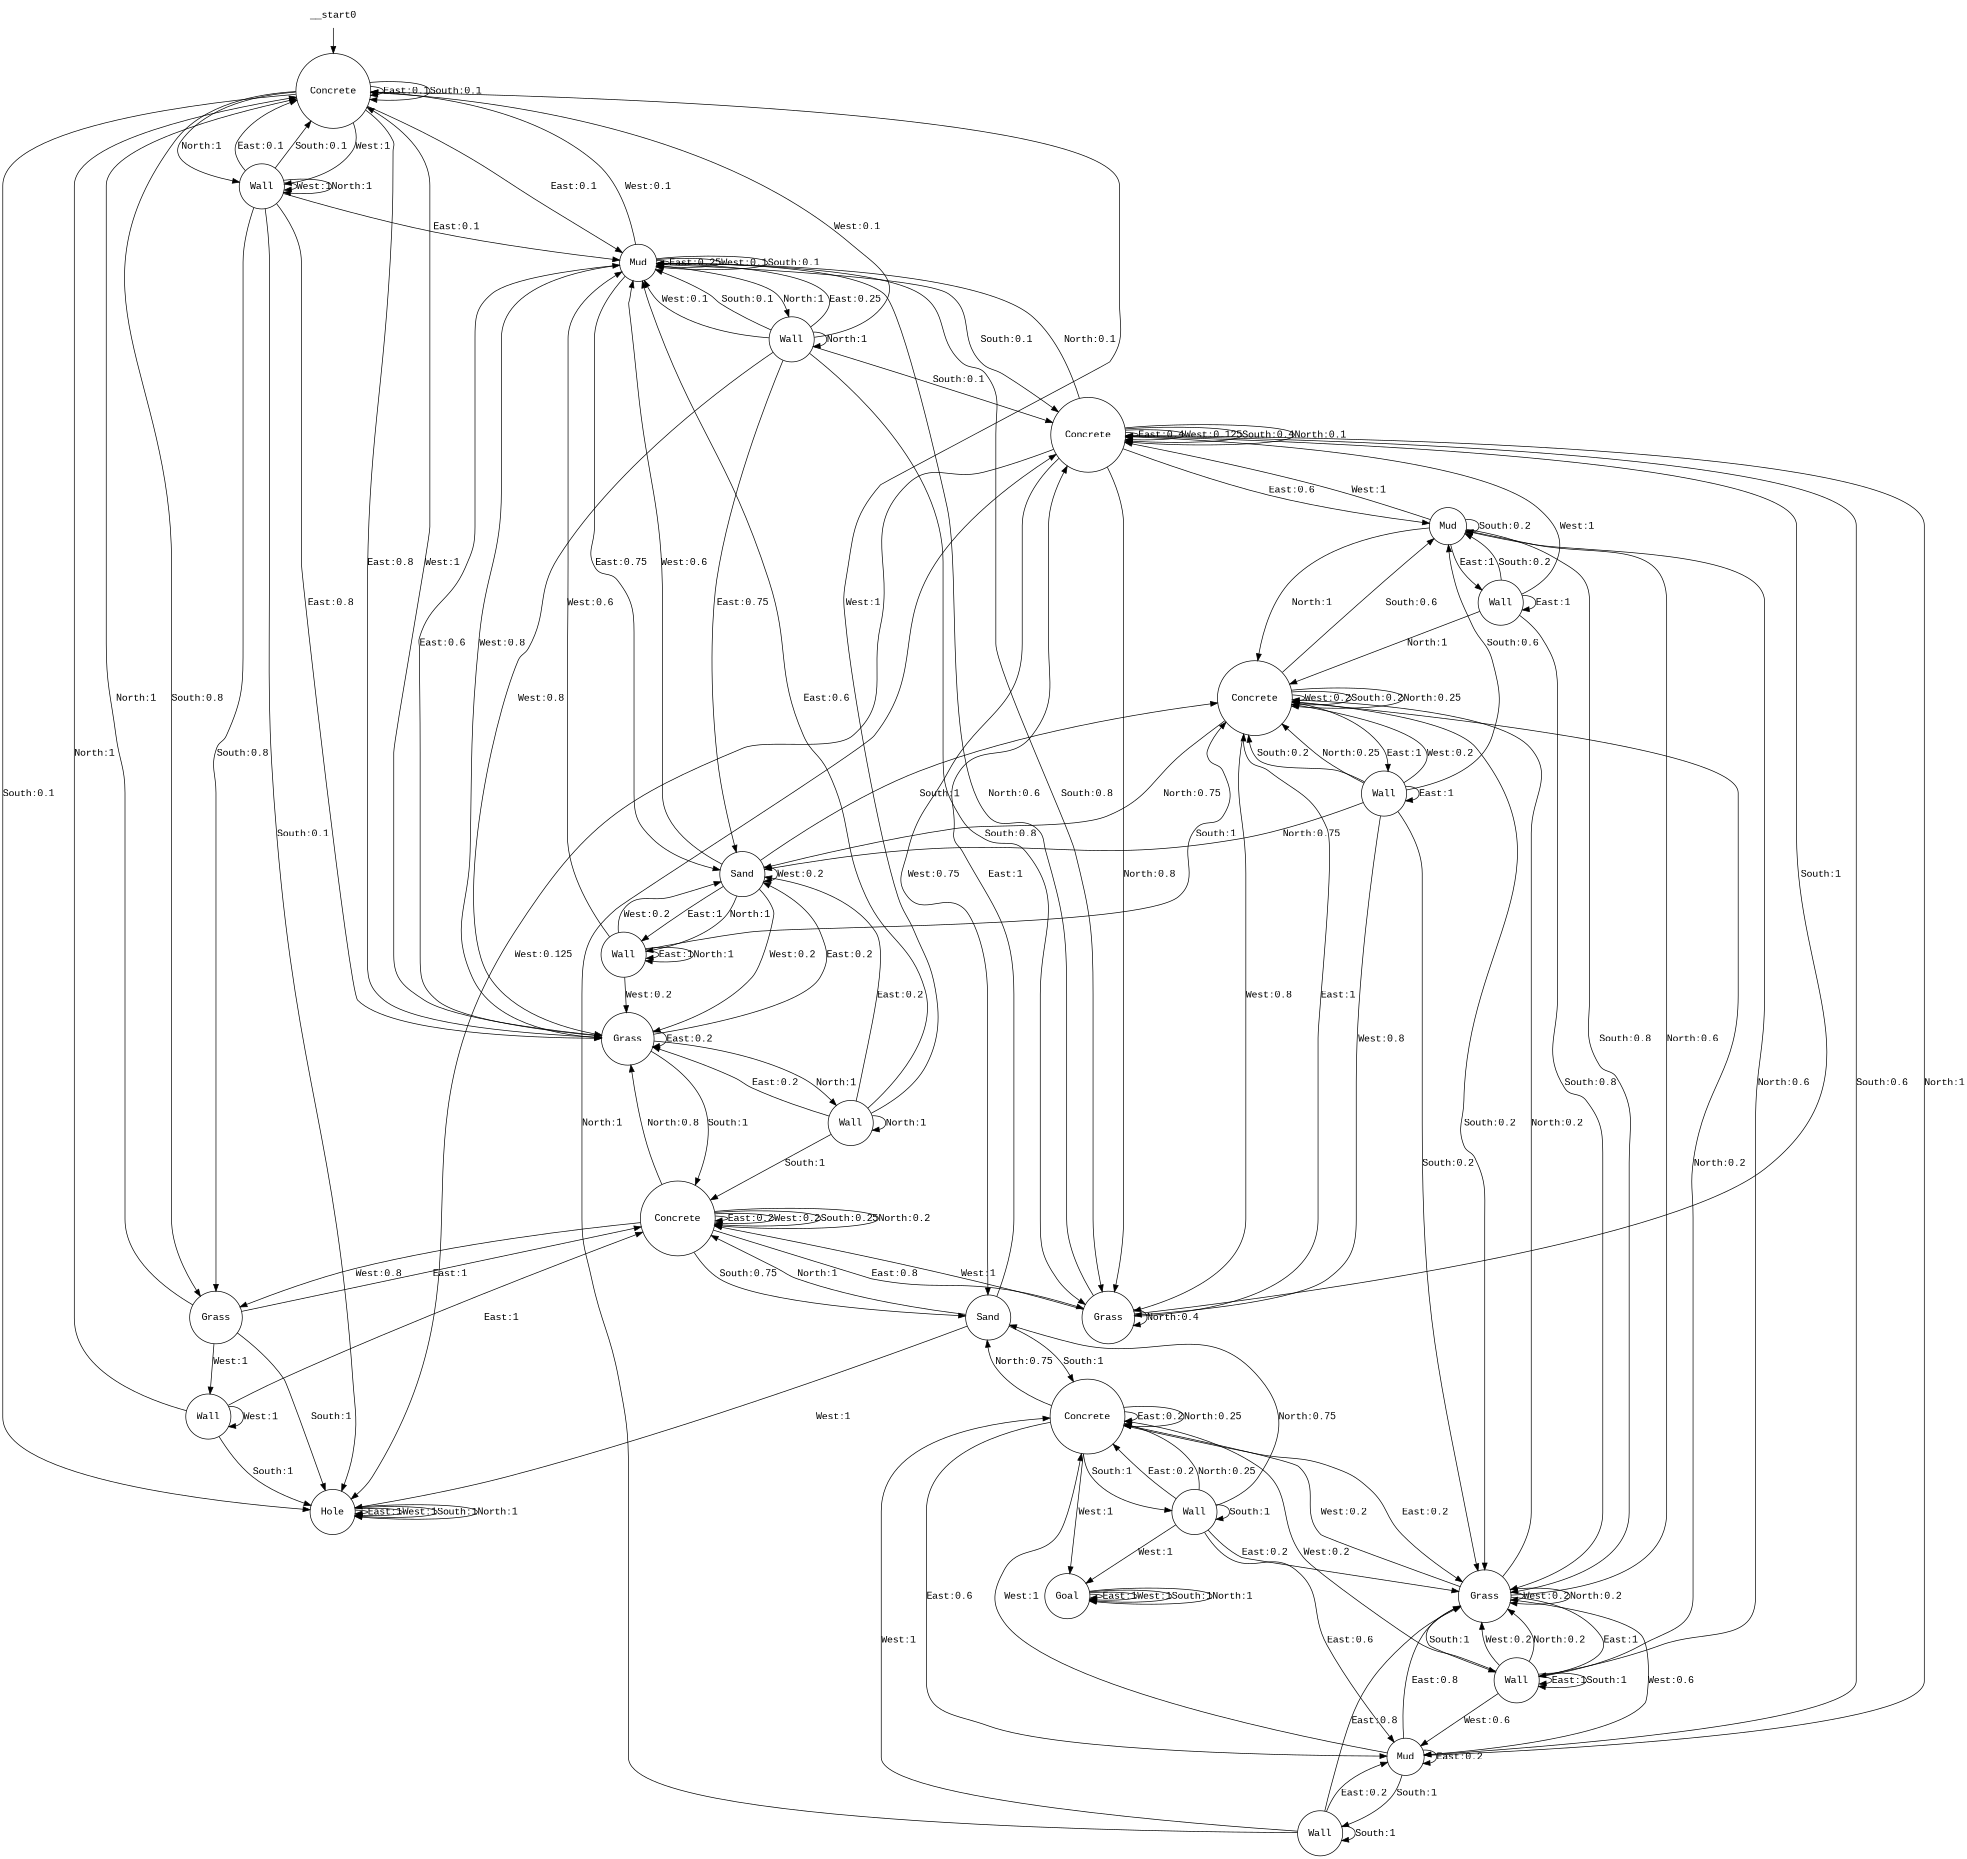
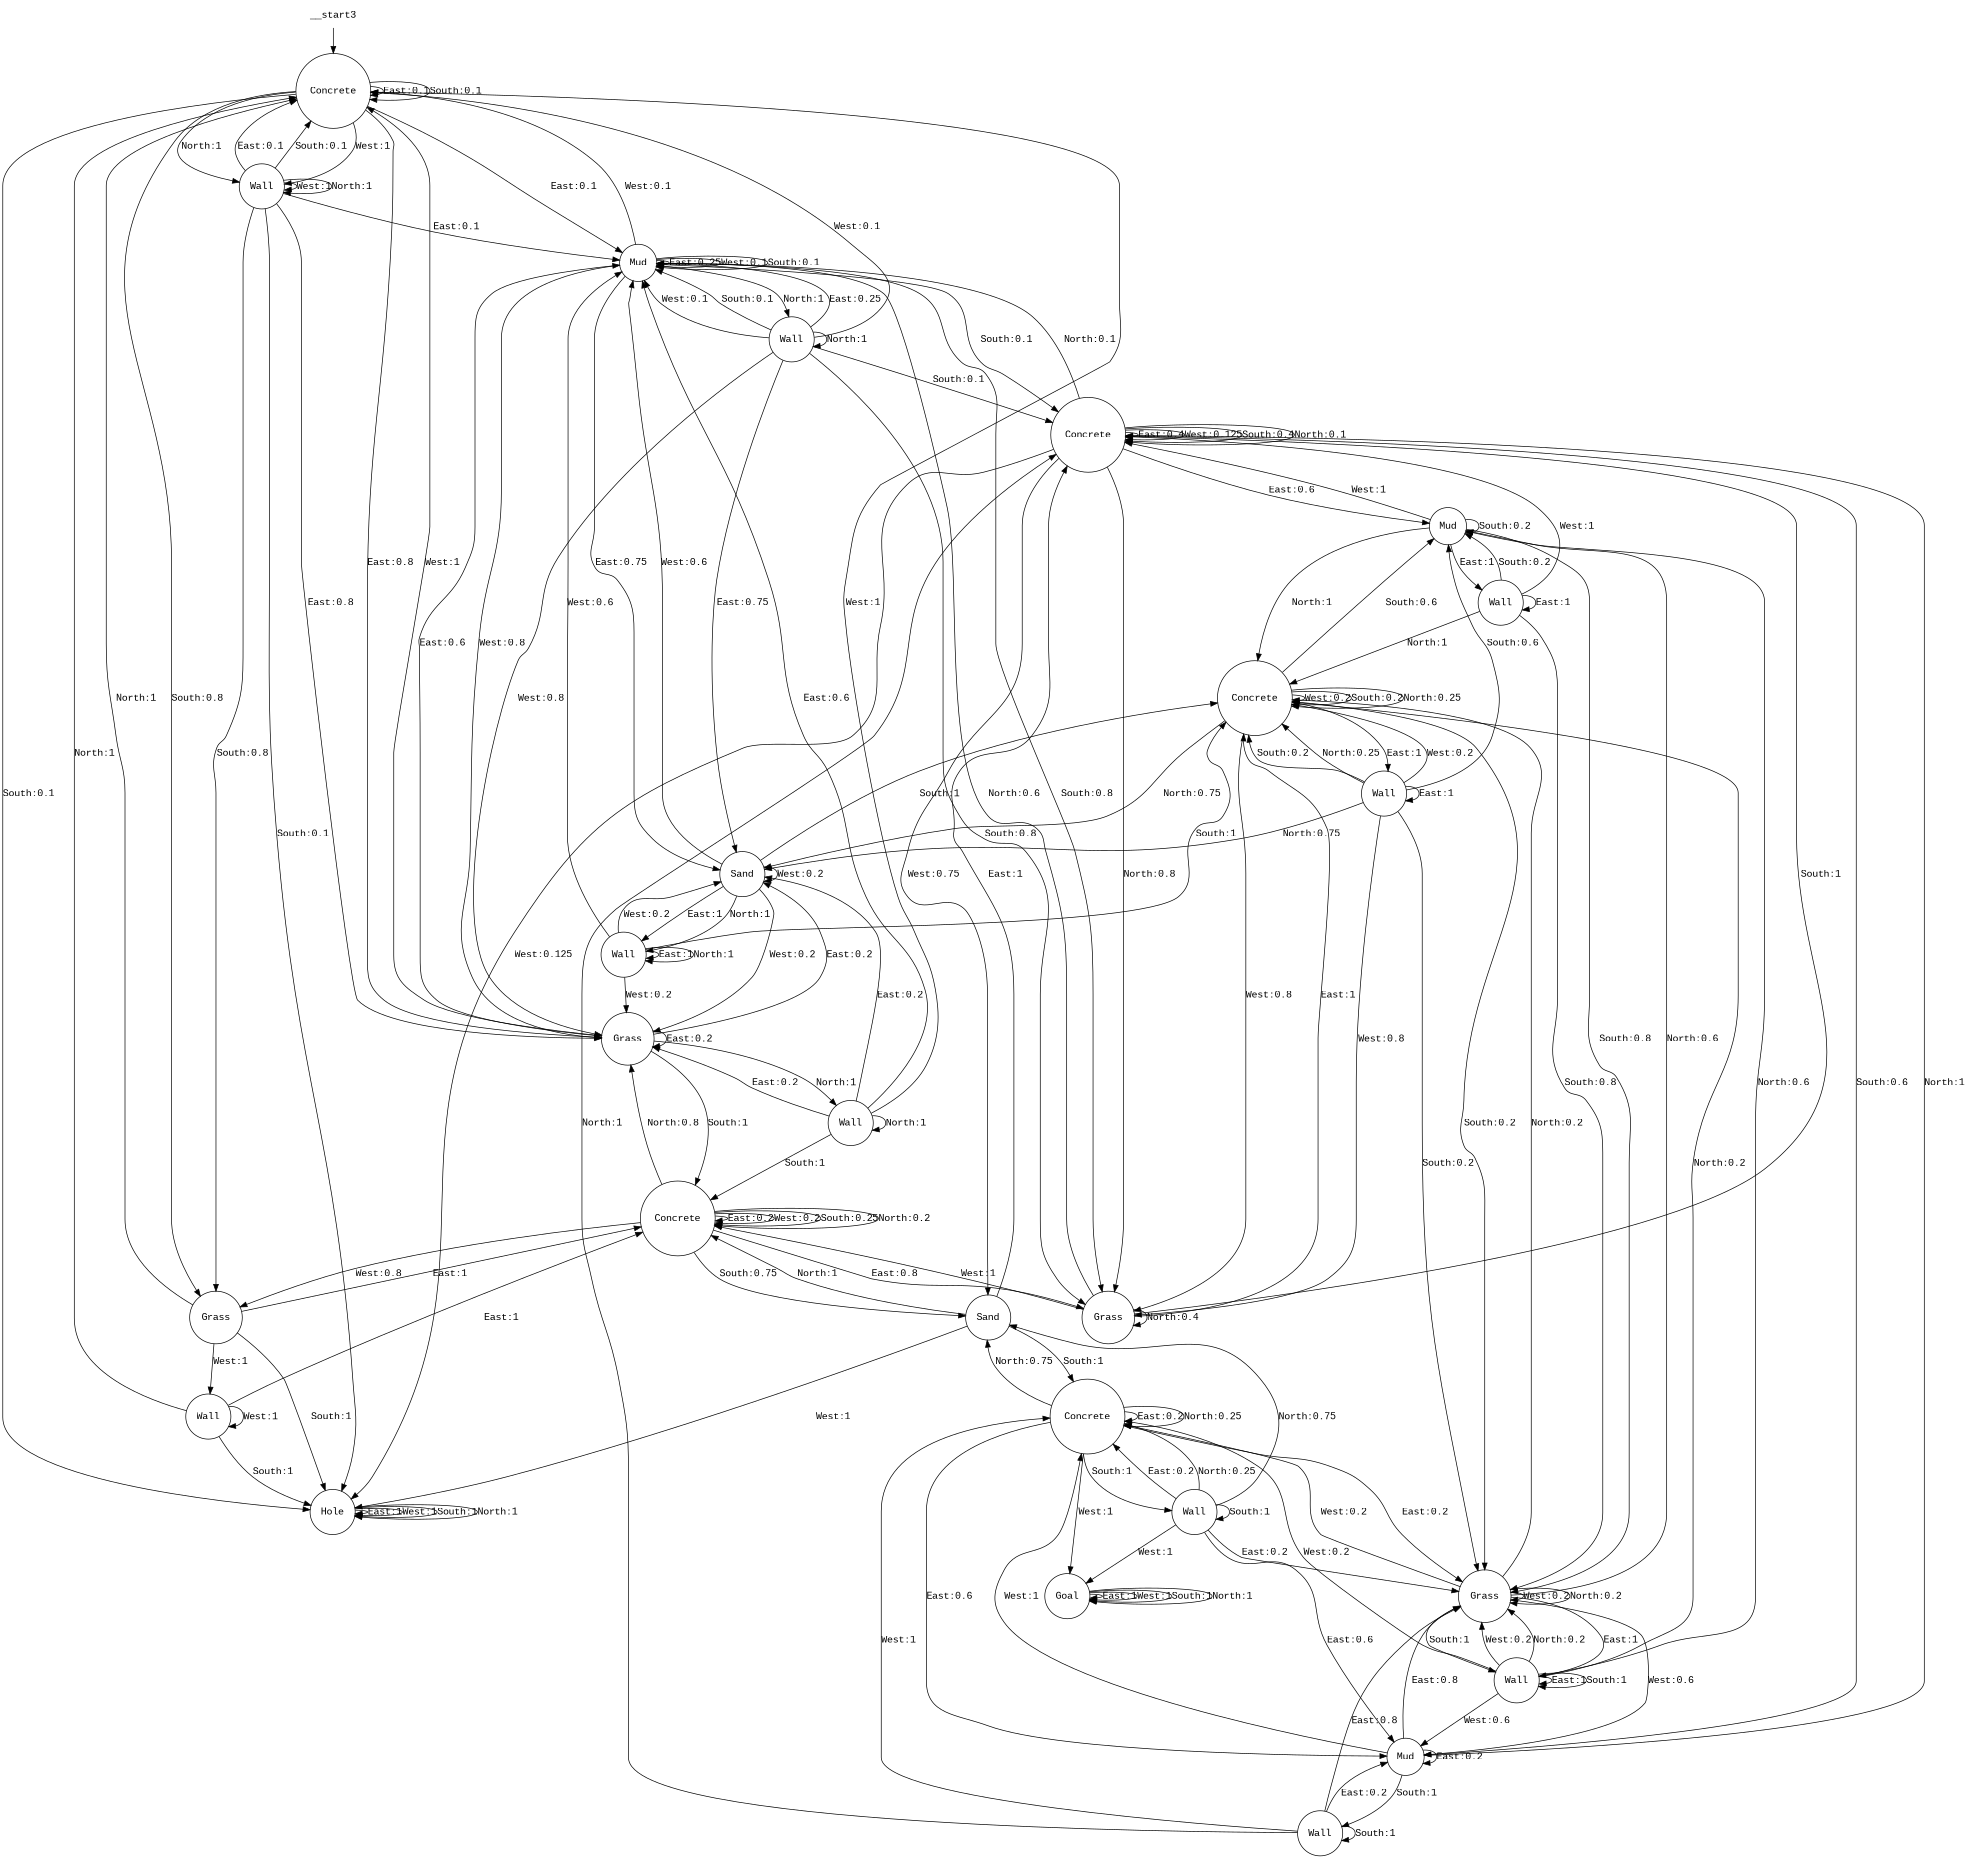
(333, 15) -> (333, 15)
